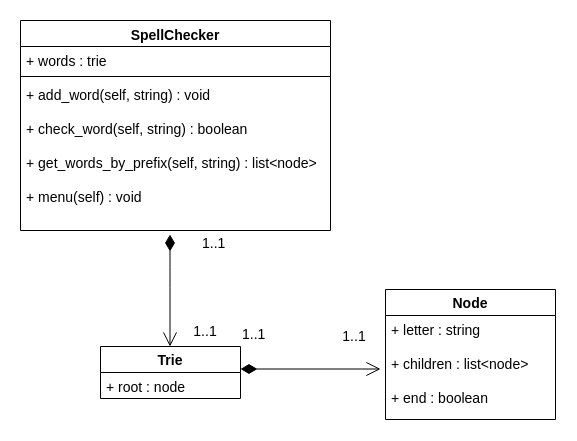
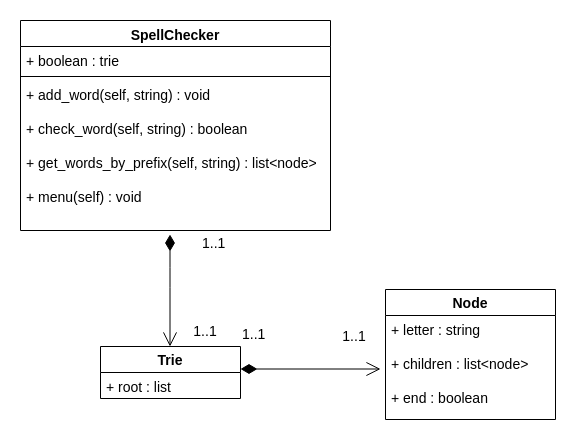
(74, 61) -> (80, 61)
(152, 387) -> (148, 387)
